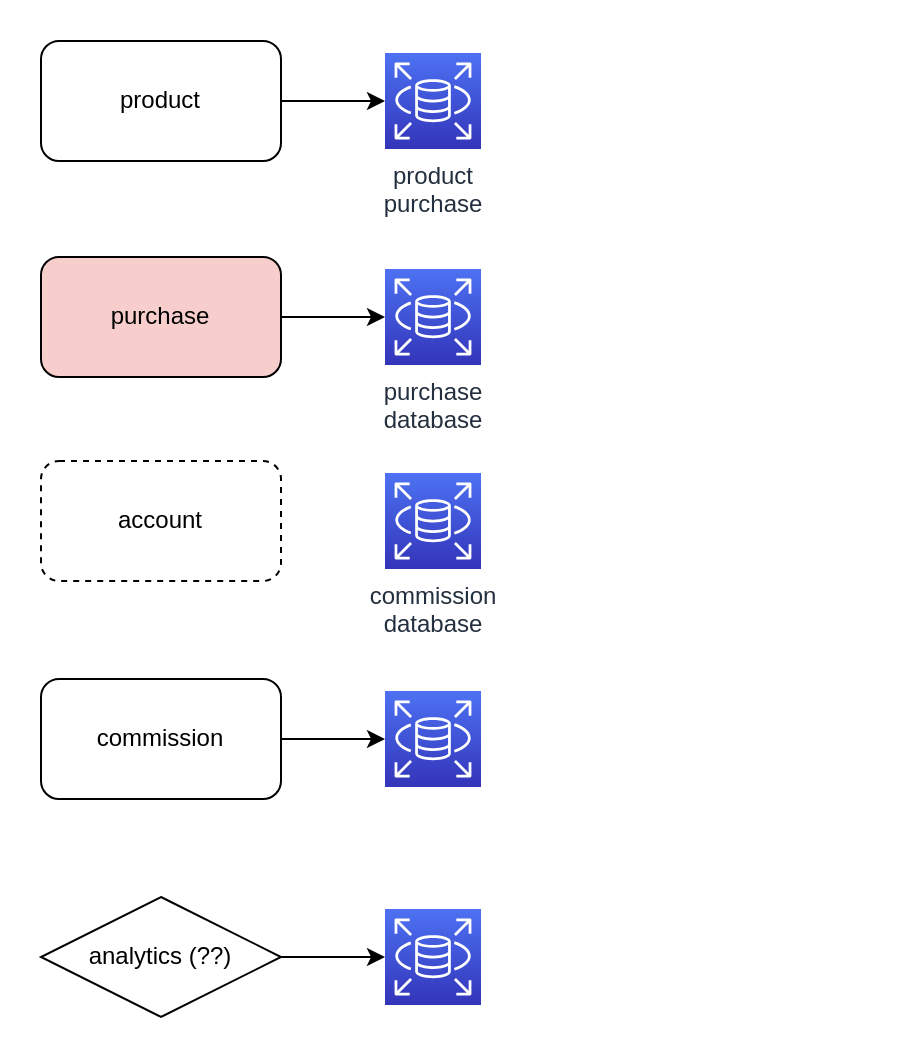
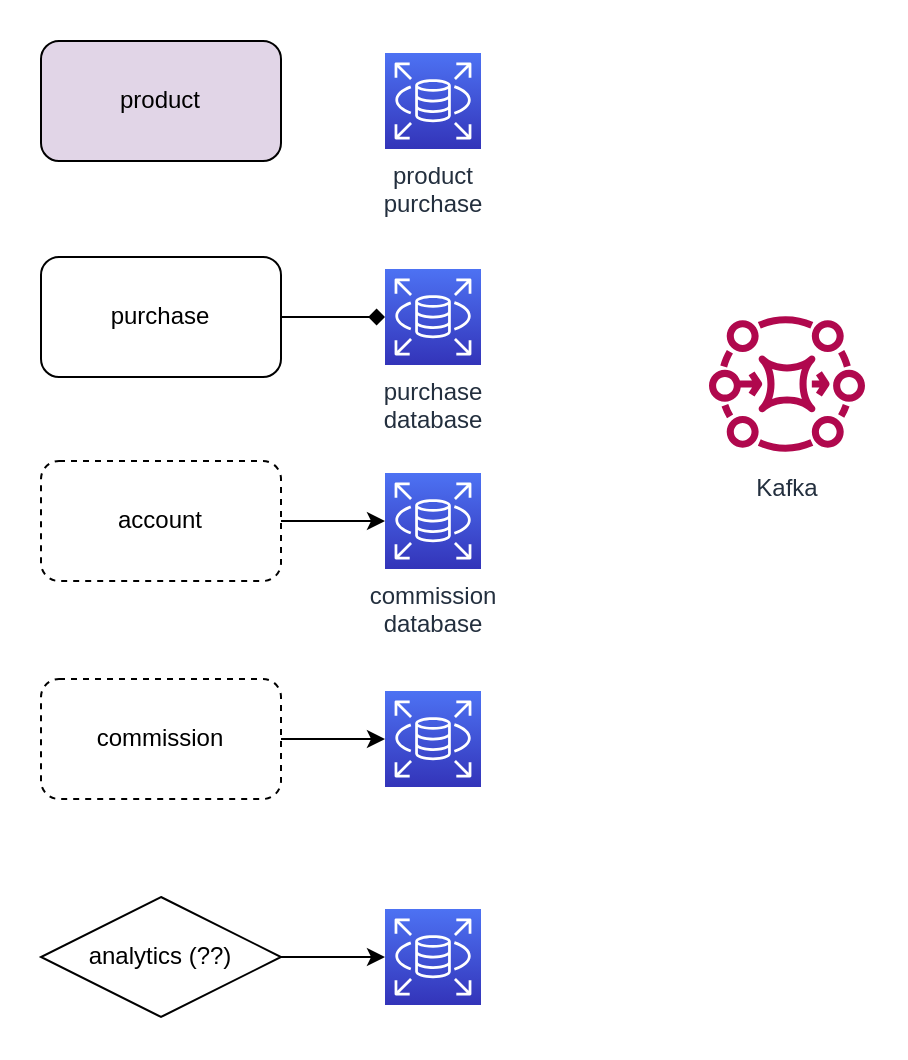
(161, 101) -> (161, 101)
(326, 101) -> none
(161, 317) -> (161, 317)
(369, 317) -> (368, 317)
none -> (787, 383)
none -> (326, 521)
(161, 739) -> (161, 739)
